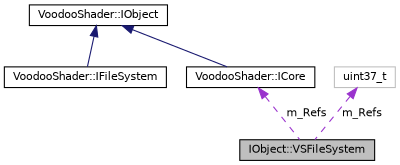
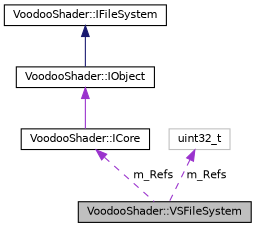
(180, 48) -> (85, 114)
(91, 52) -> (85, 52)
(365, 77) -> (200, 139)
(307, 150) -> (165, 212)
